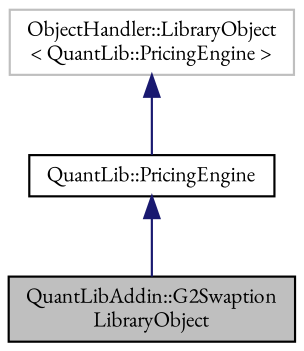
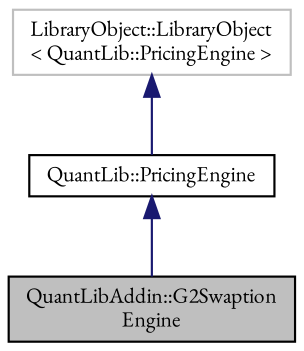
(152, 42) -> (152, 42)
(152, 309) -> (152, 309)
